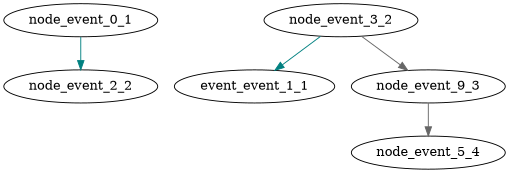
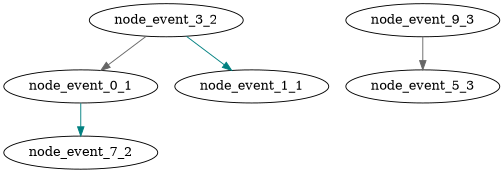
(381, 51) -> (127, 51)
(81, 86) -> (81, 153)
(255, 86) -> (252, 86)
(428, 153) -> (423, 86)
